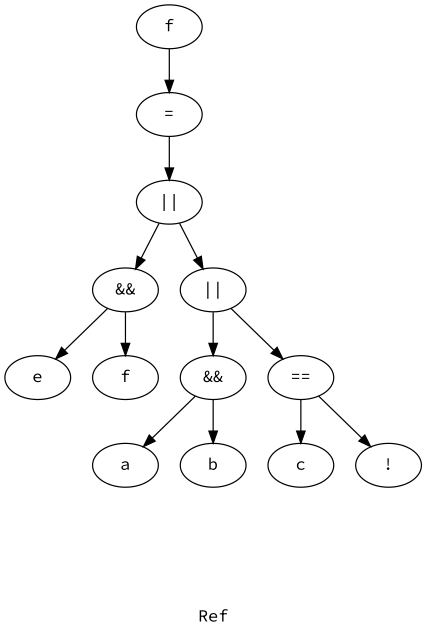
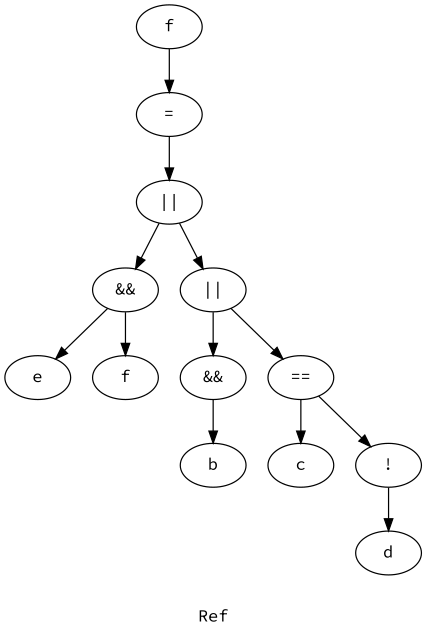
(125, 465) -> none
none -> (389, 553)
